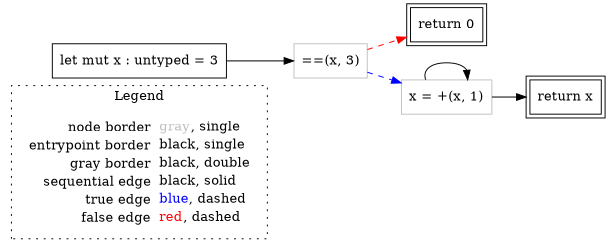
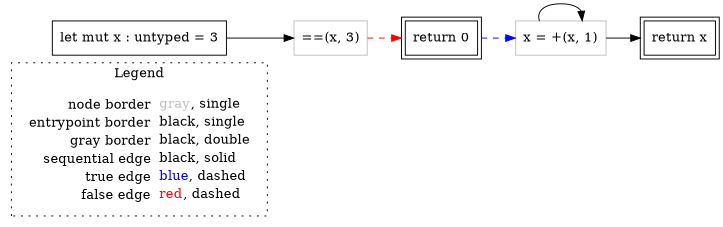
(380, 76) -> (494, 38)
